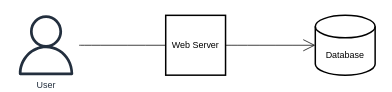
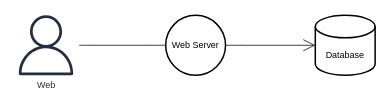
(195, 45) -> (195, 45)
(46, 86) -> (46, 86)
